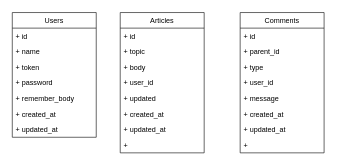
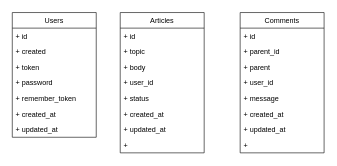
(27, 52) -> (33, 52)
(255, 67) -> (259, 67)
(45, 98) -> (47, 98)
(141, 98) -> (139, 98)
